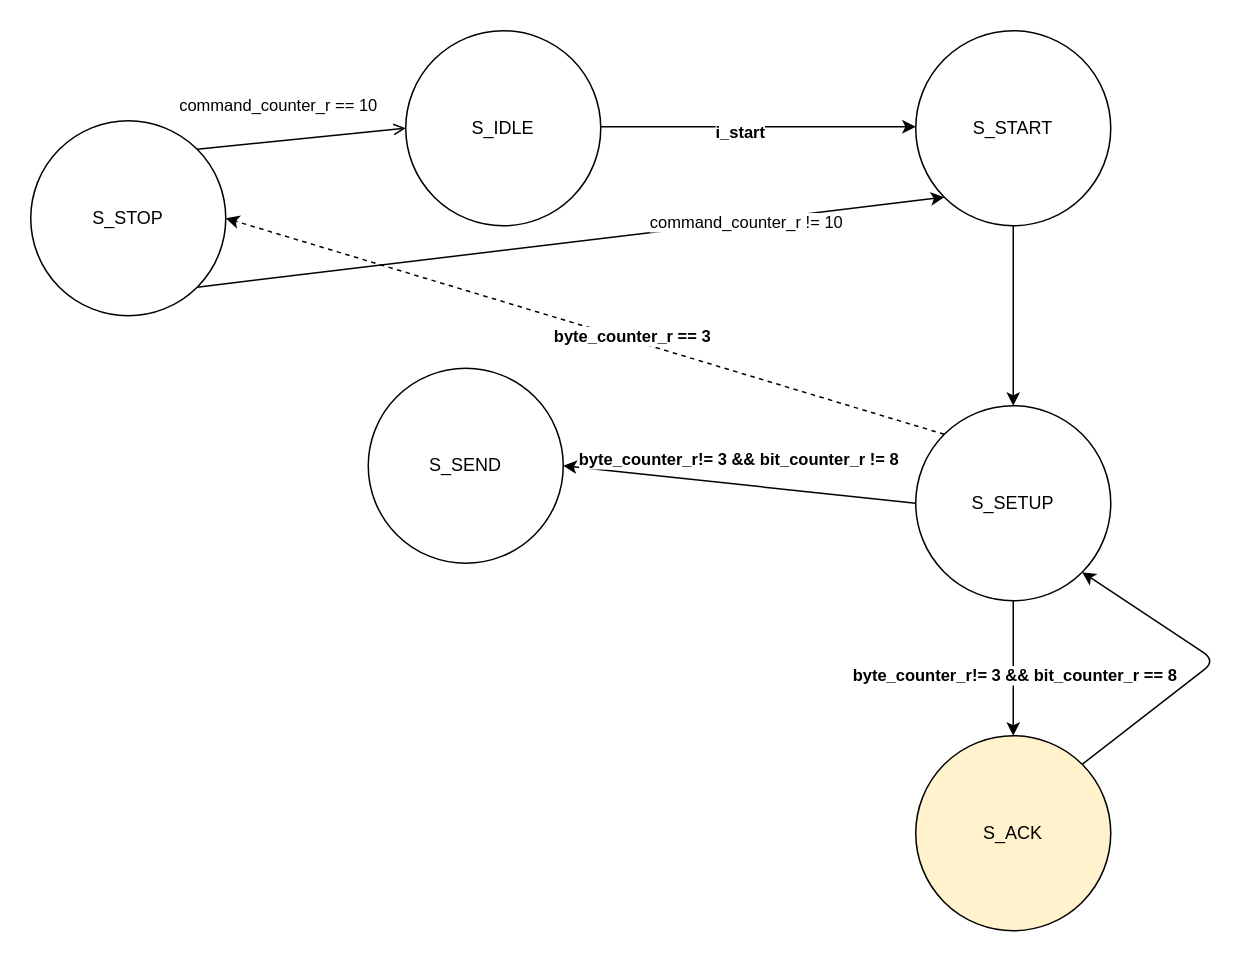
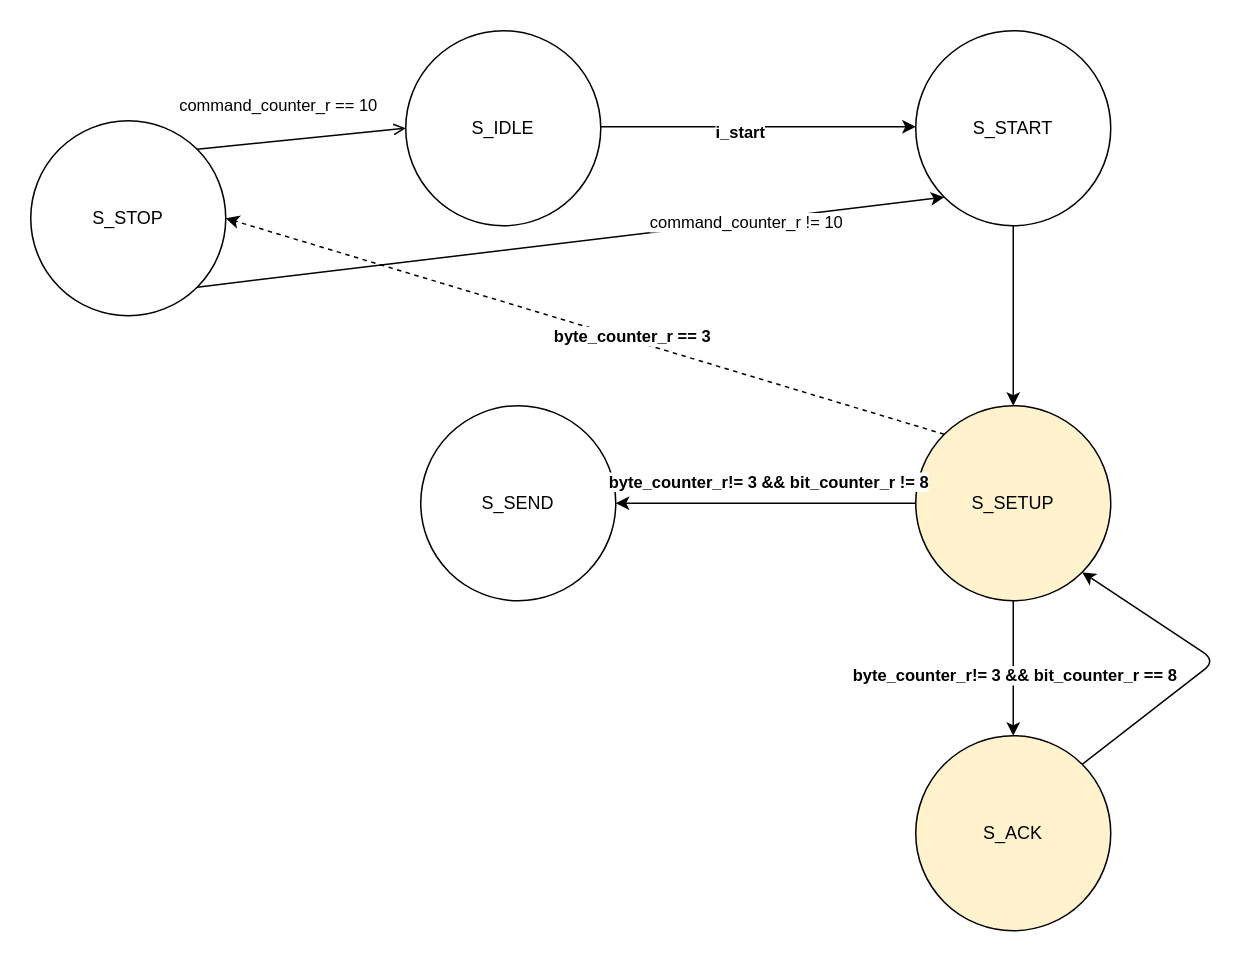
(466, 466) -> (518, 503)
(1013, 503) -> (1013, 503)
